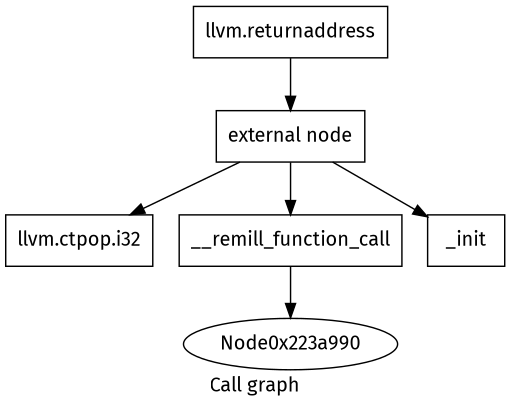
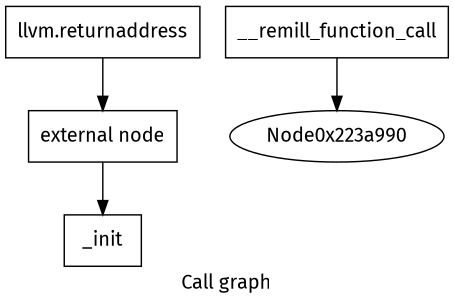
(291, 181) -> none
(79, 241) -> none
